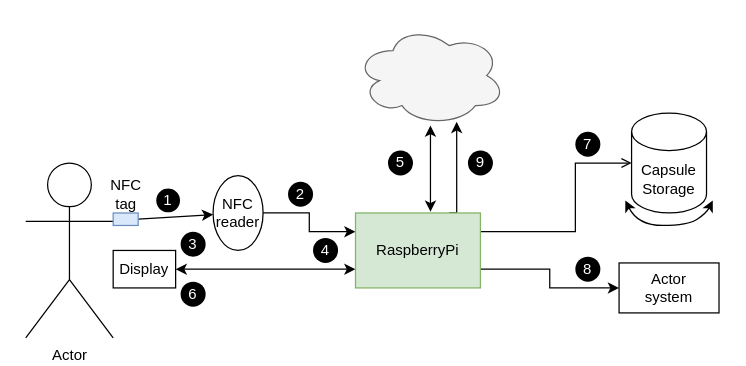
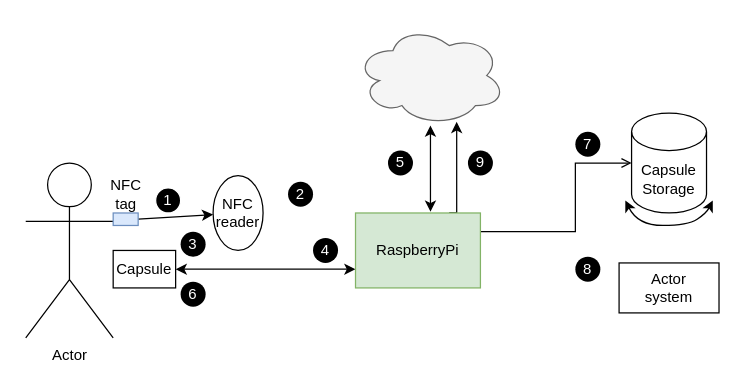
(309, 218) -> none
(144, 269) -> (144, 269)
(550, 275) -> none
